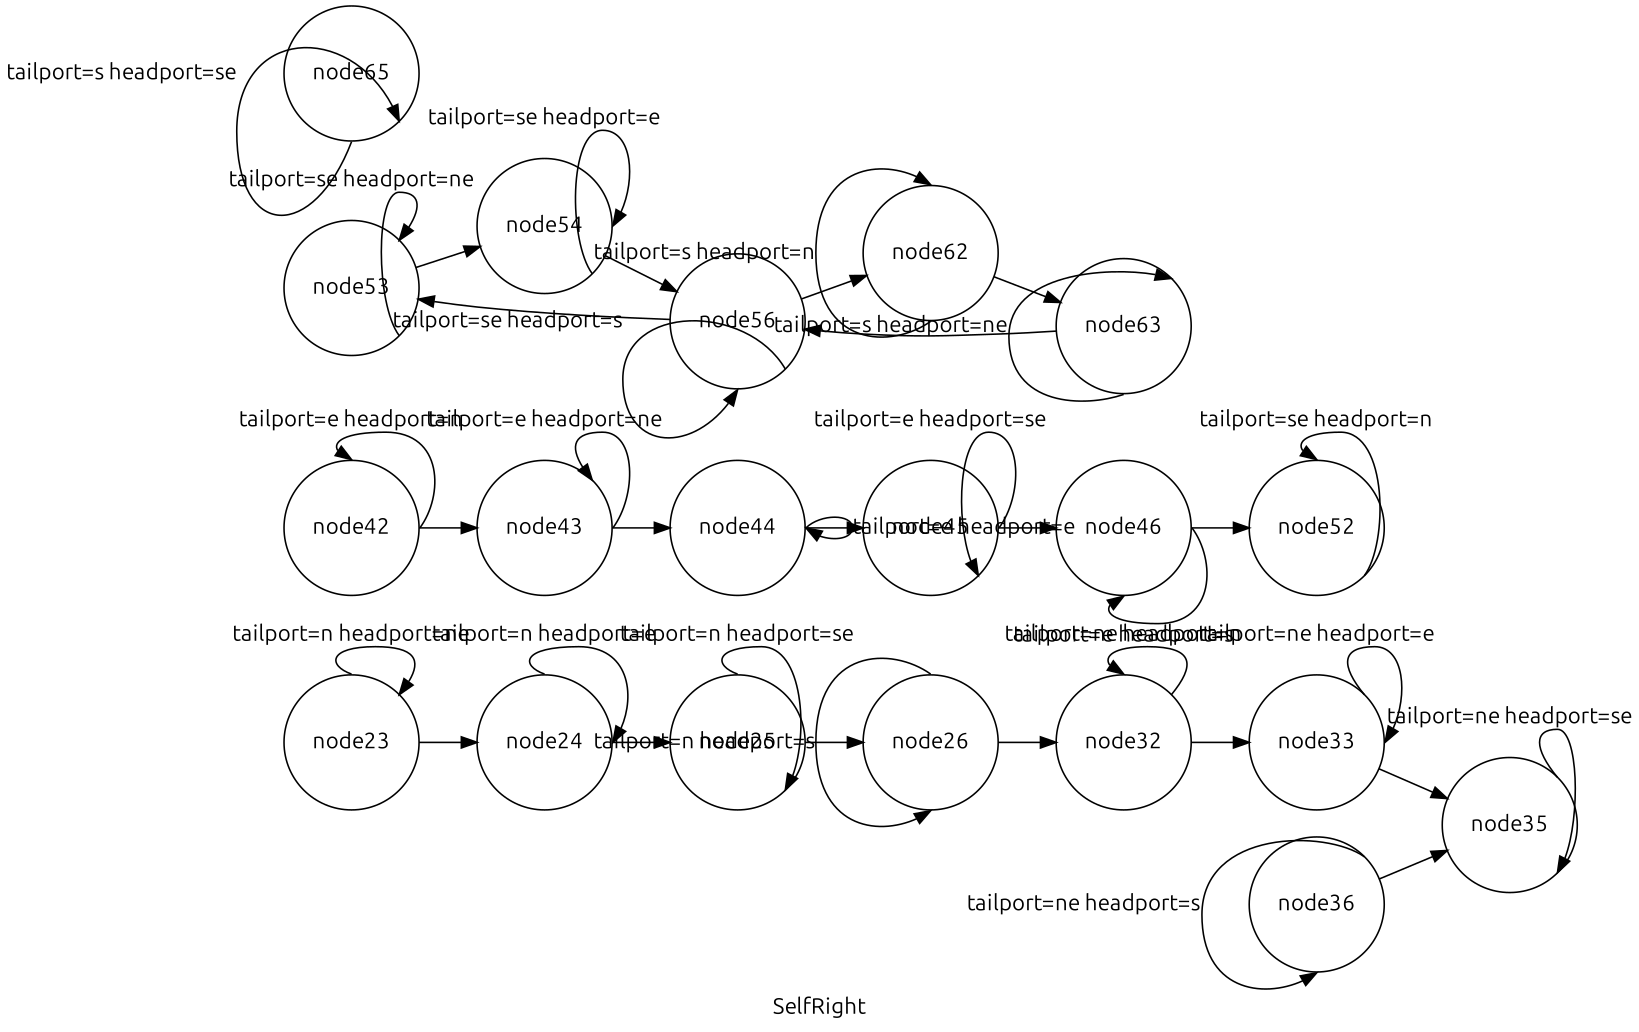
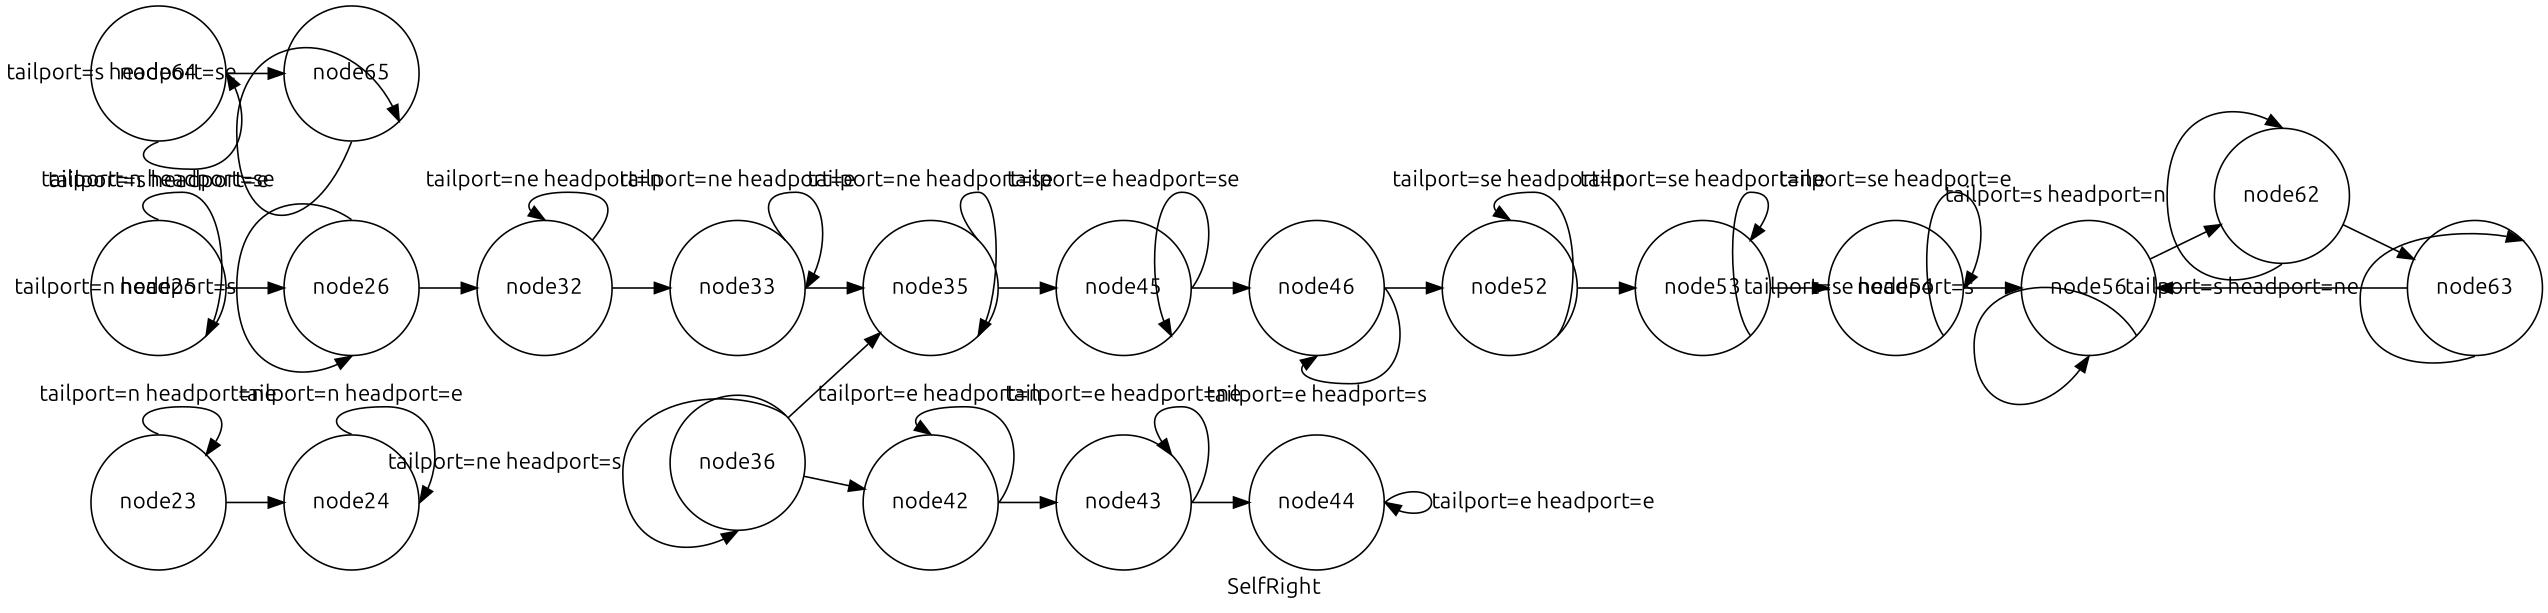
none -> (158, 73)
(552, 313) -> (1598, 288)
none -> (826, 481)
(827, 528) -> (1019, 288)
(633, 742) -> none
